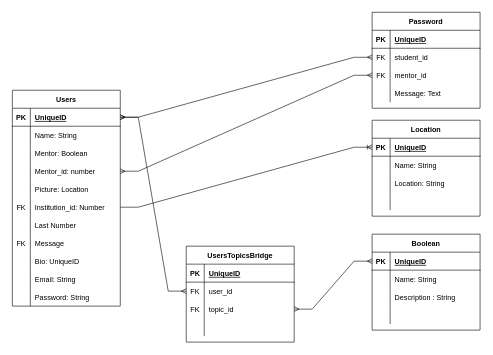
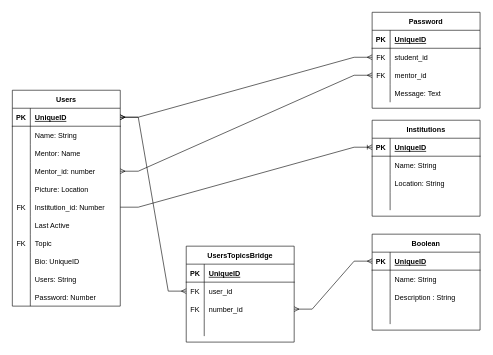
(426, 130) -> (426, 130)
(62, 154) -> (57, 154)
(56, 226) -> (55, 226)
(49, 244) -> (44, 244)
(56, 280) -> (58, 280)
(64, 298) -> (65, 298)
(223, 310) -> (226, 310)
